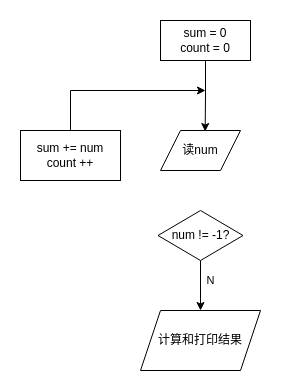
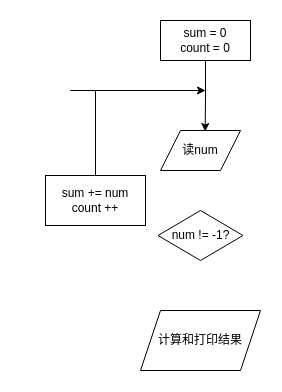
(71, 156) -> (96, 201)
(201, 283) -> none
